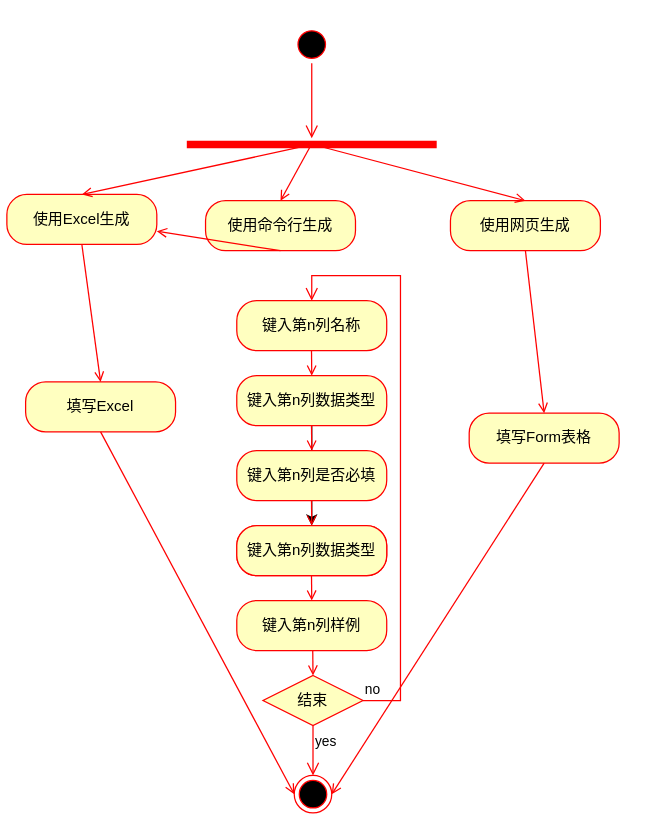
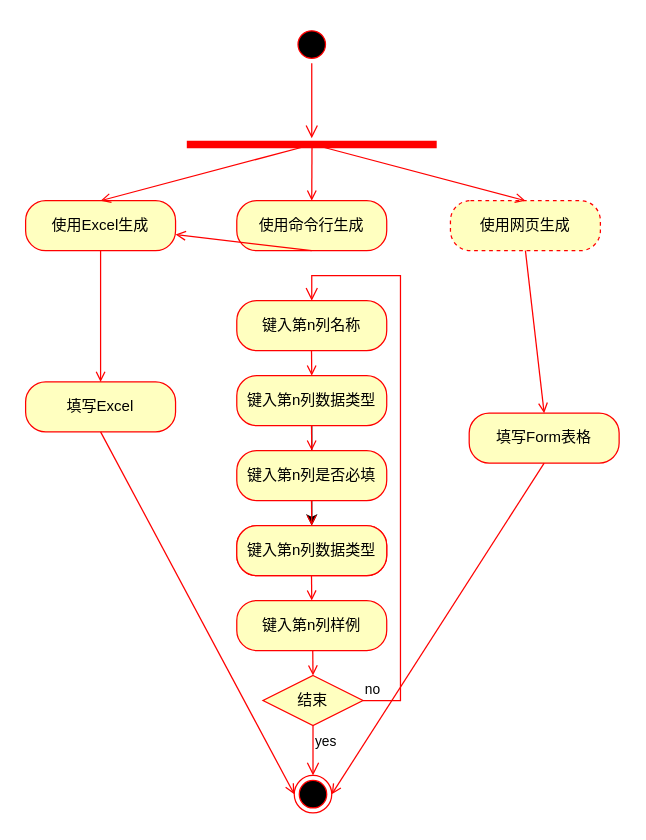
(82, 219) -> (101, 226)
(281, 226) -> (312, 226)
(526, 226) -> (526, 226)
